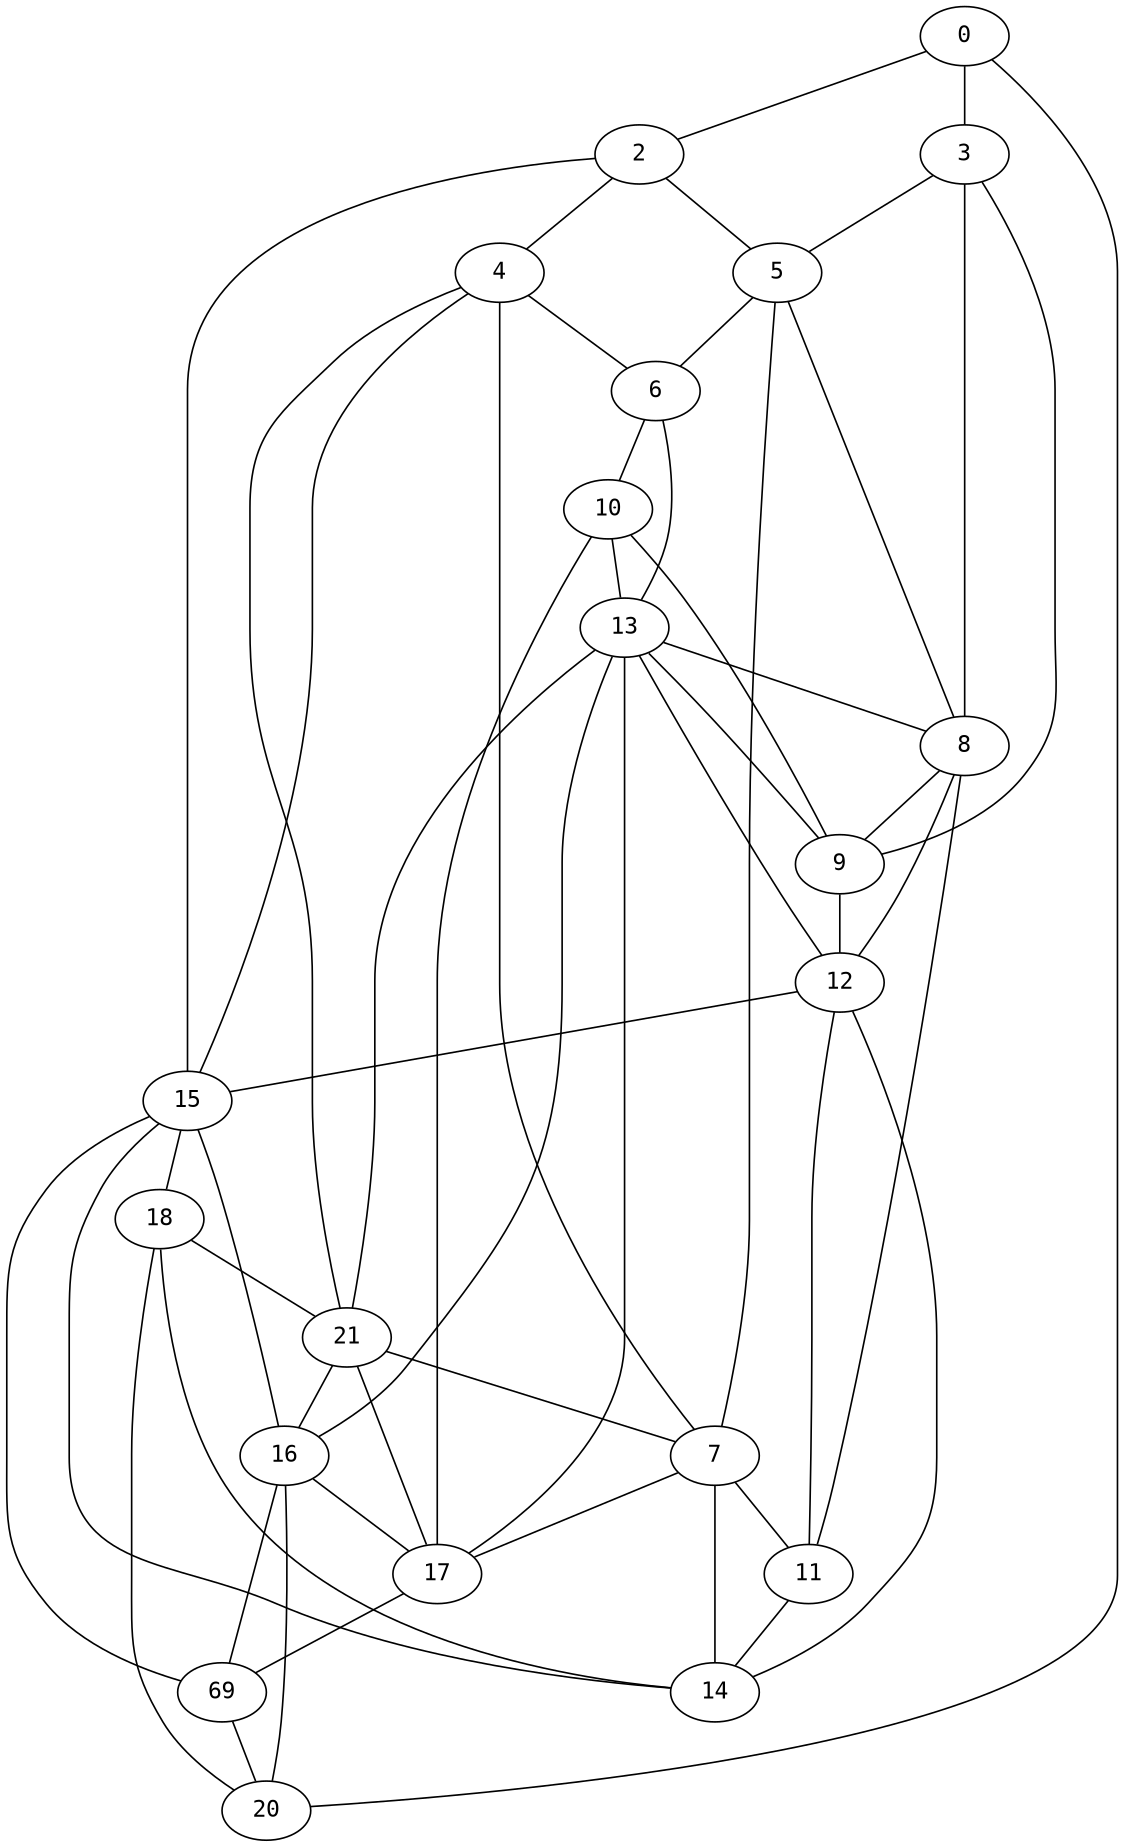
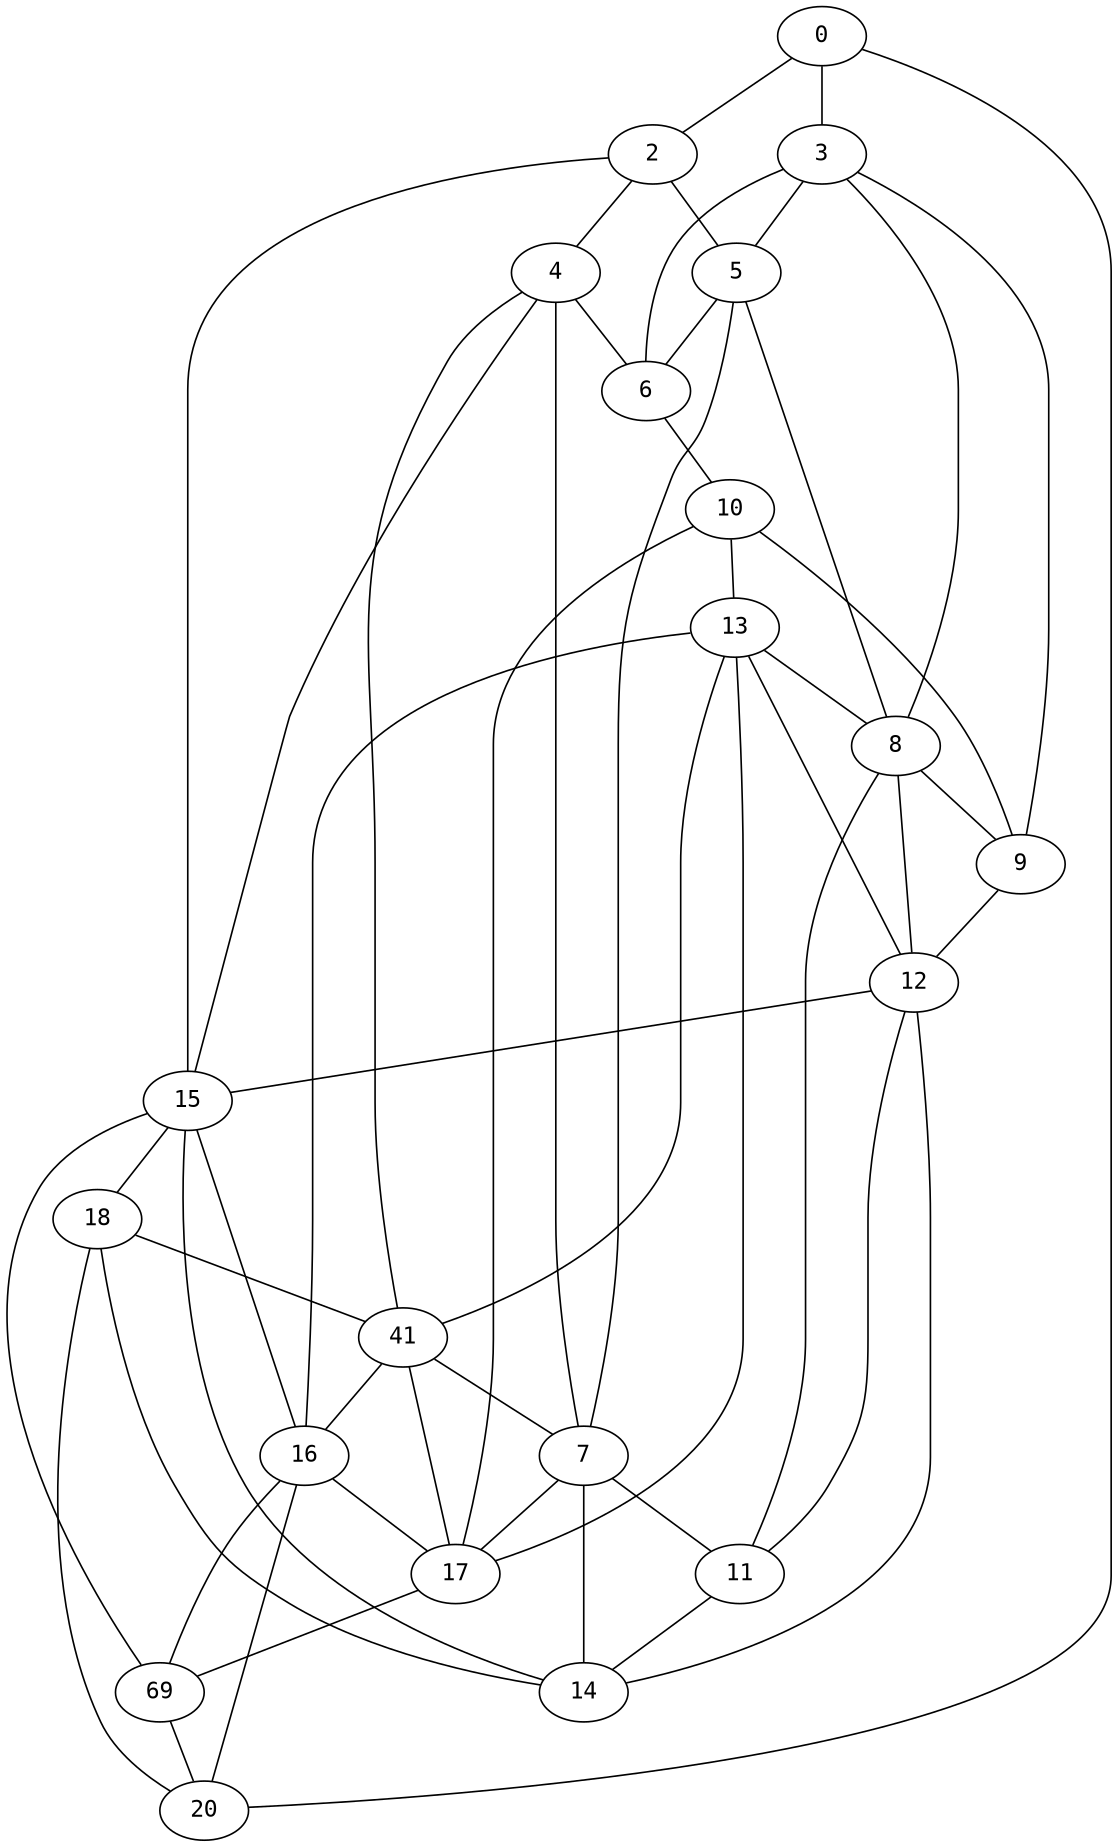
(671, 513) -> (679, 241)
(735, 744) -> none
(347, 1337) -> (403, 1337)
